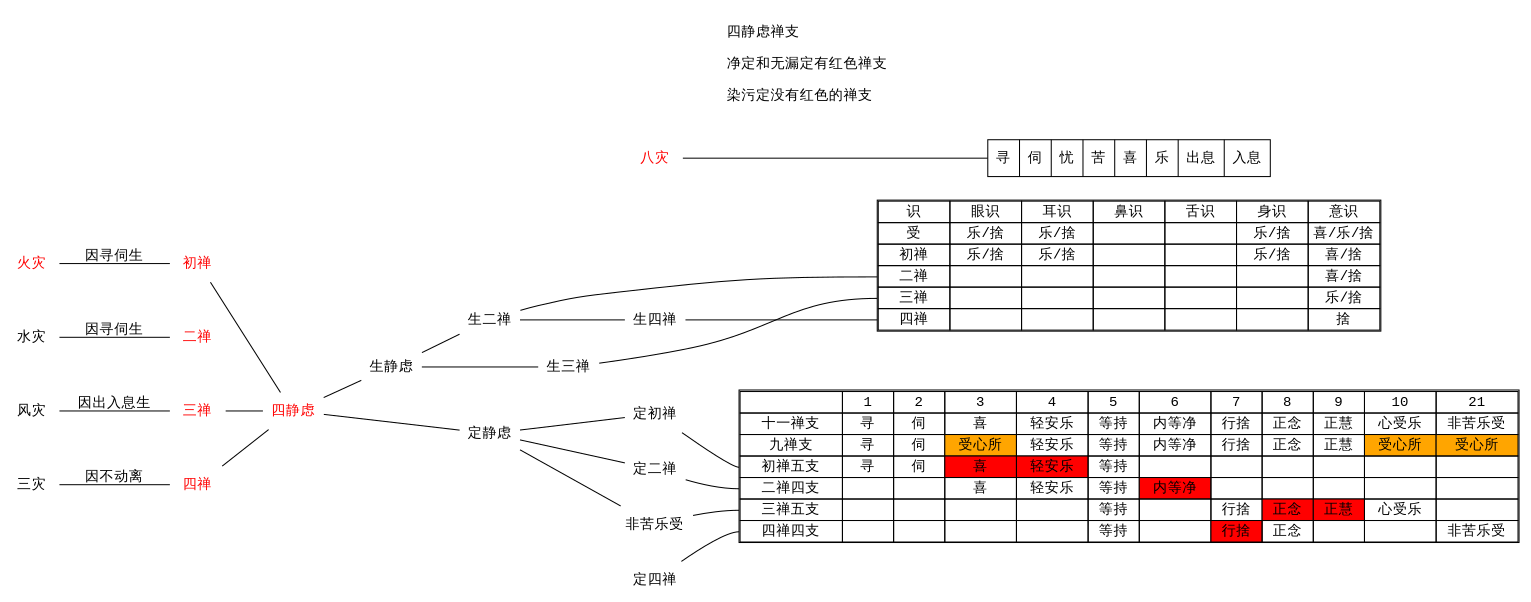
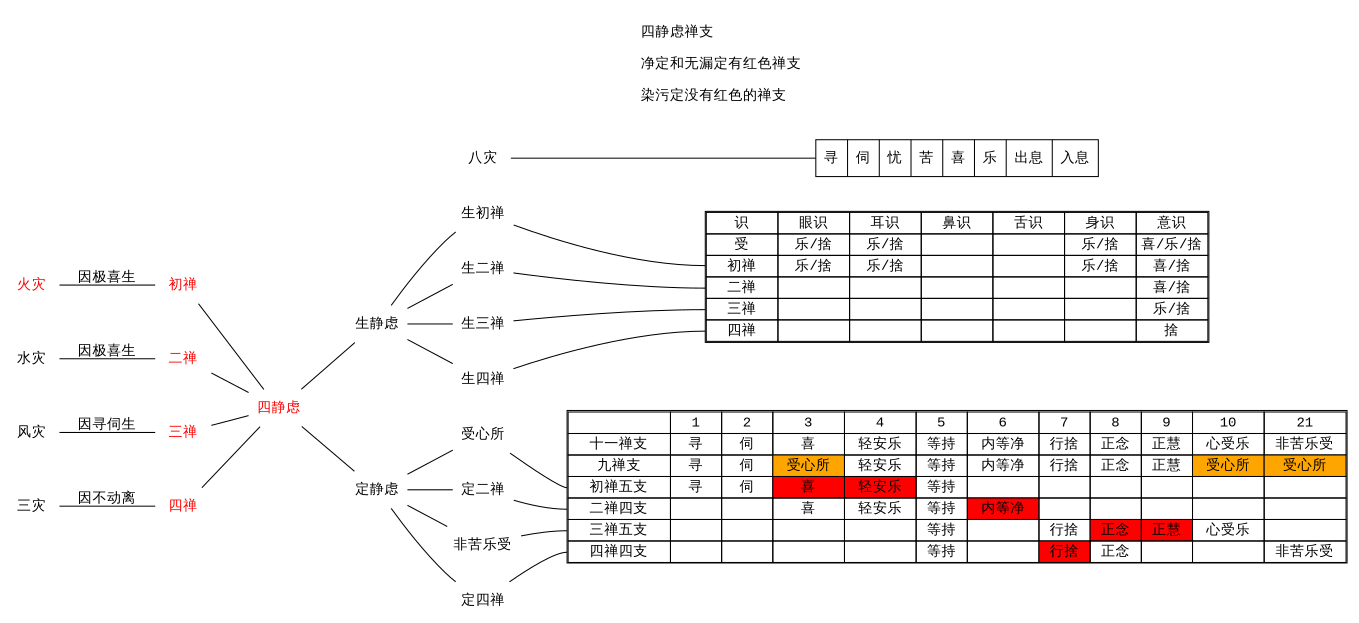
(655, 158) -> (483, 158)
none -> (483, 213)
(115, 256) -> (107, 277)
(572, 320) -> (430, 352)
(115, 330) -> (107, 351)
none -> (230, 383)
(115, 403) -> (107, 425)
(655, 414) -> (483, 435)
none -> (421, 547)
